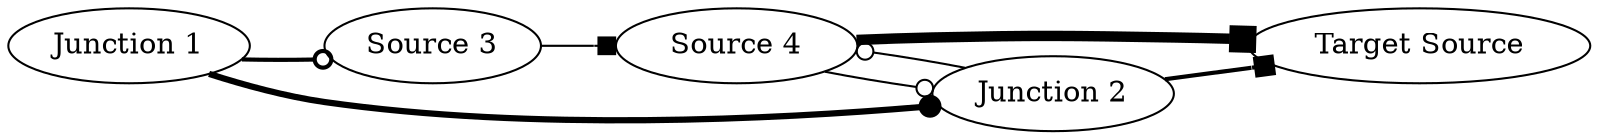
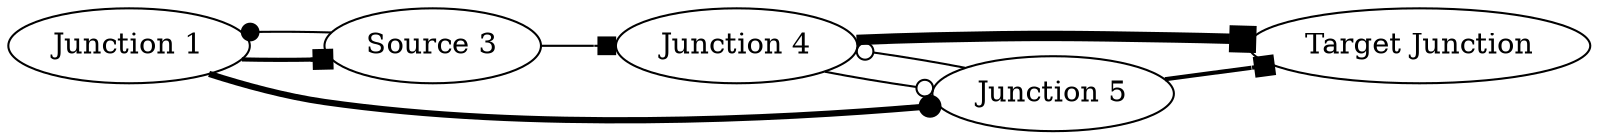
none -> (295, 32)
(737, 46) -> (737, 46)
(1420, 46) -> (1420, 46)
(278, 60) -> (278, 60)
(1053, 94) -> (1053, 94)
